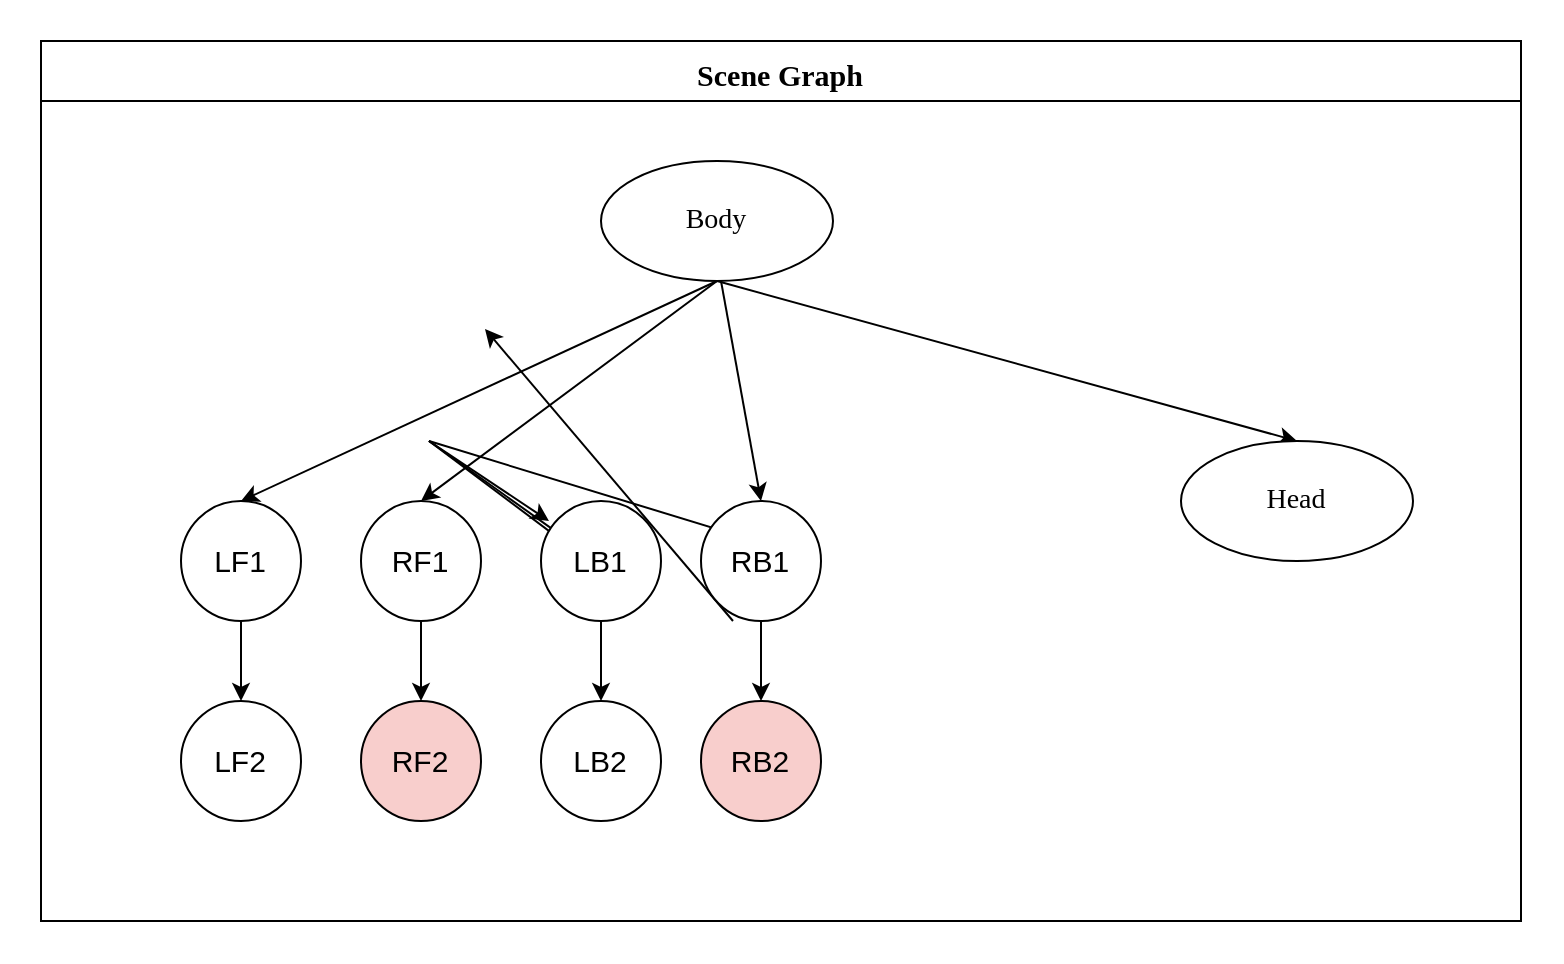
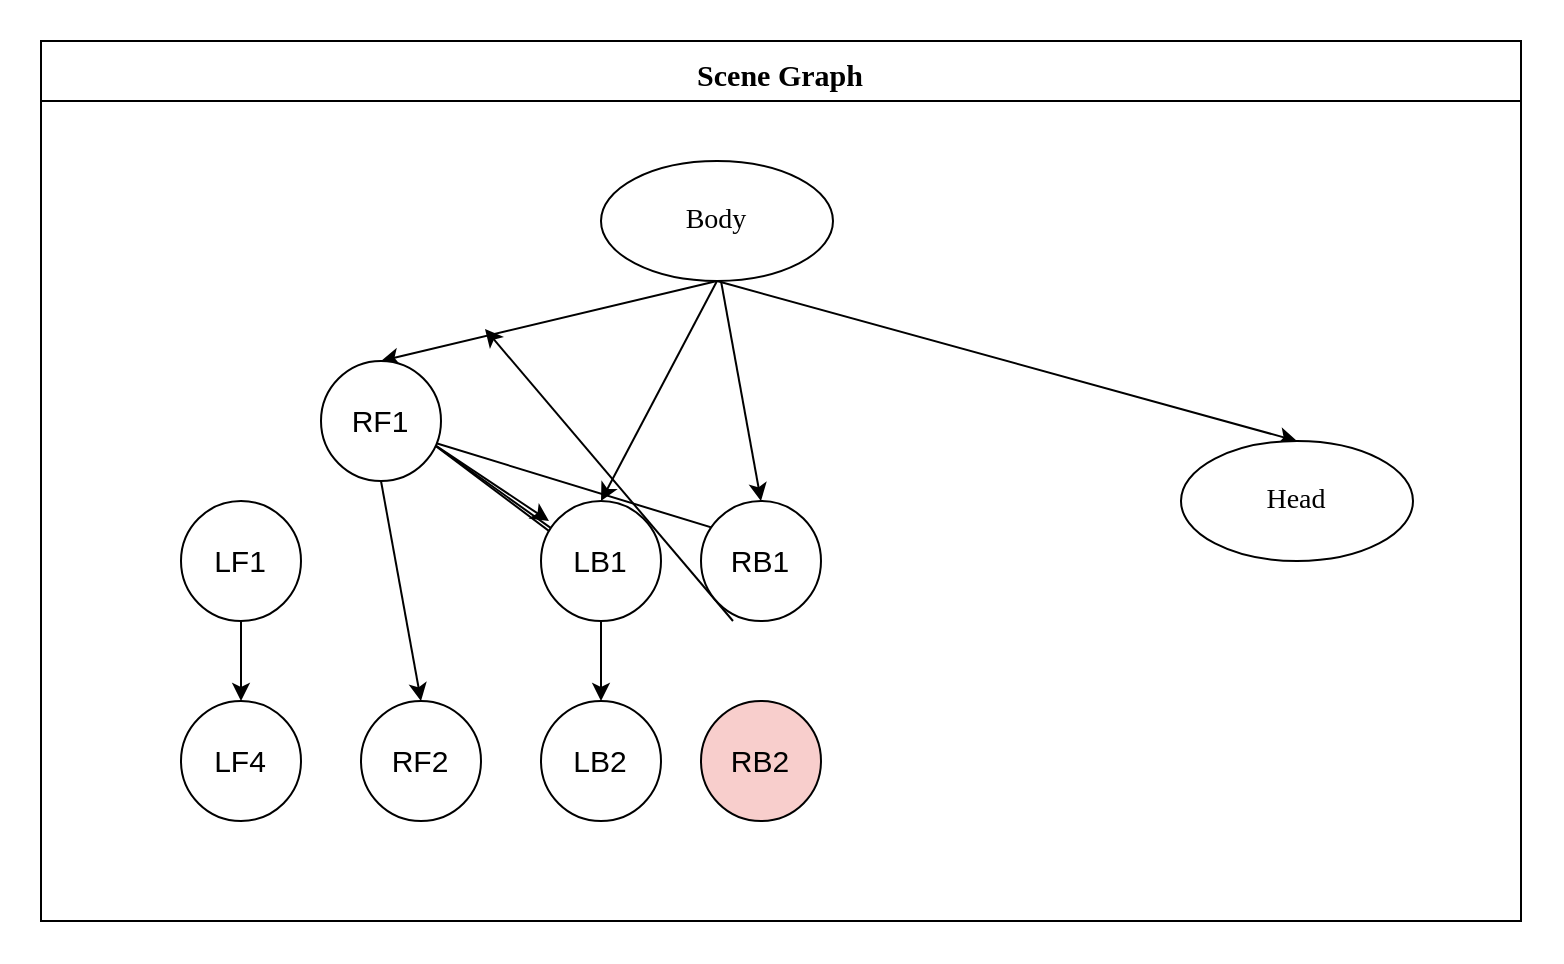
none -> (664, 381)
(480, 391) -> none
(421, 561) -> (381, 421)
(761, 654) -> none
(241, 761) -> (241, 761)
(421, 761) -> (421, 761)
